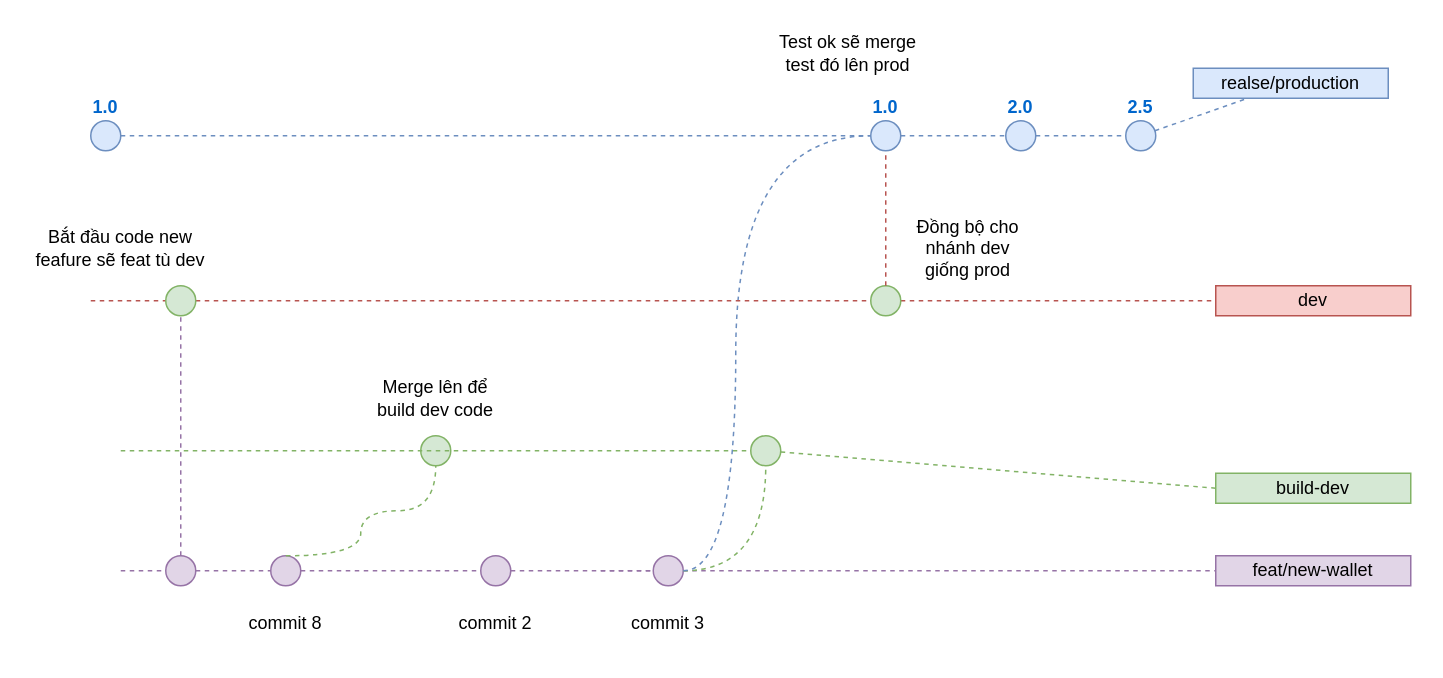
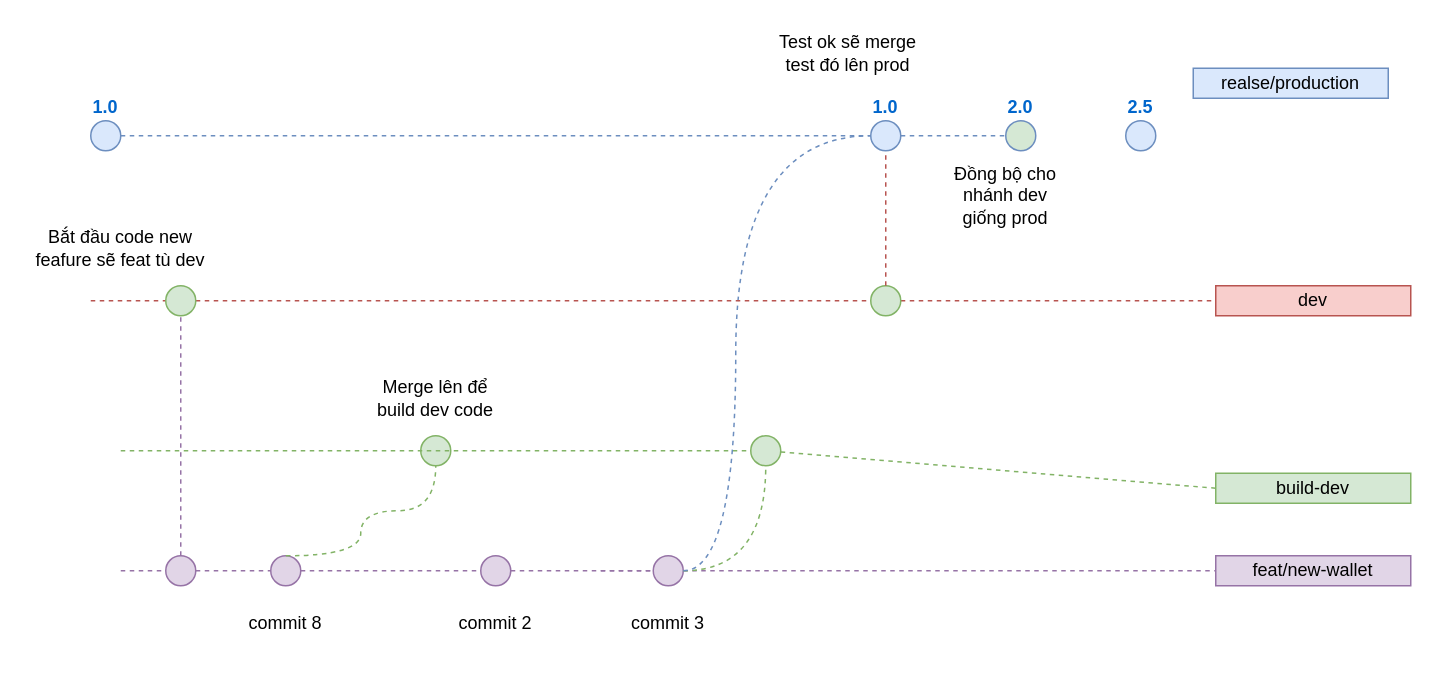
(1199, 115) -> none
(1021, 136) -> (1021, 136)
(1079, 136) -> none
(968, 248) -> (1006, 196)
